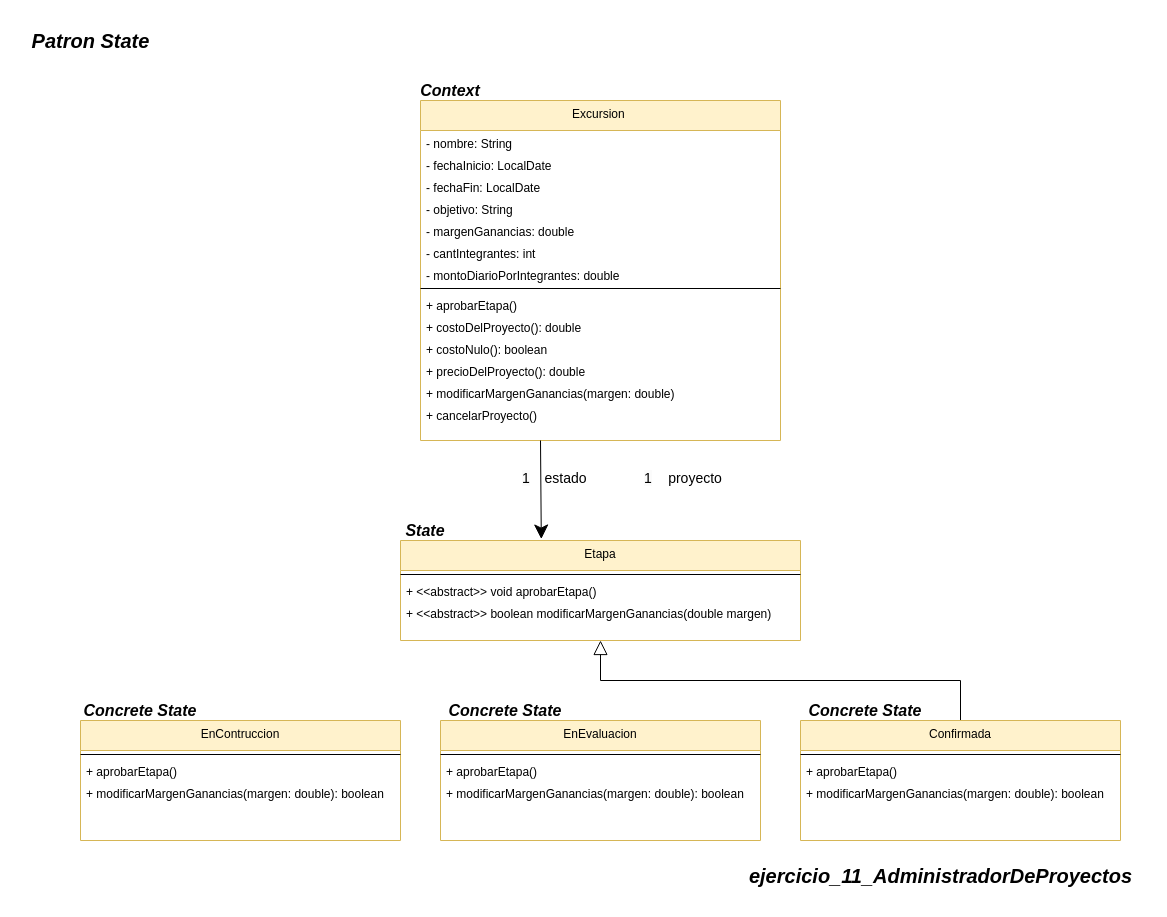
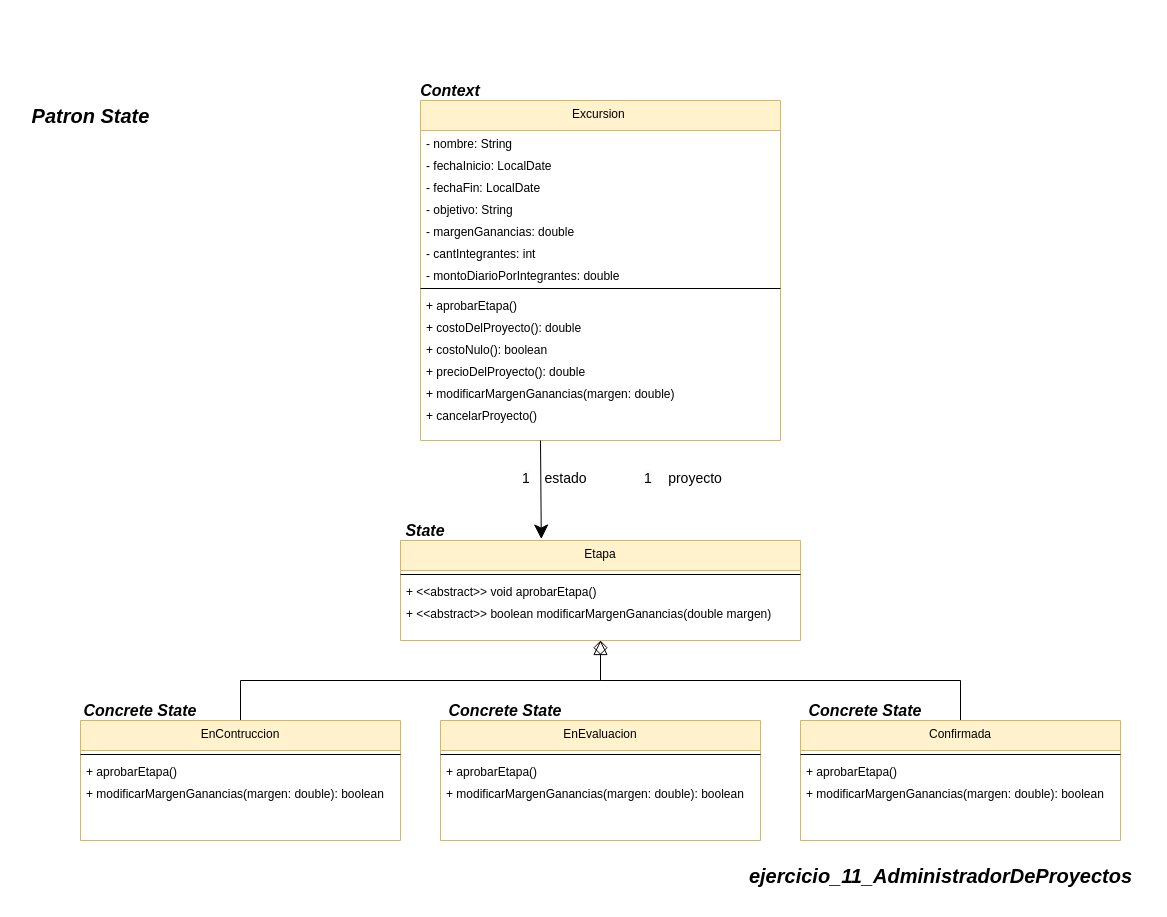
(91, 41) -> (91, 116)
none -> (400, 681)
(603, 681) -> (603, 681)
